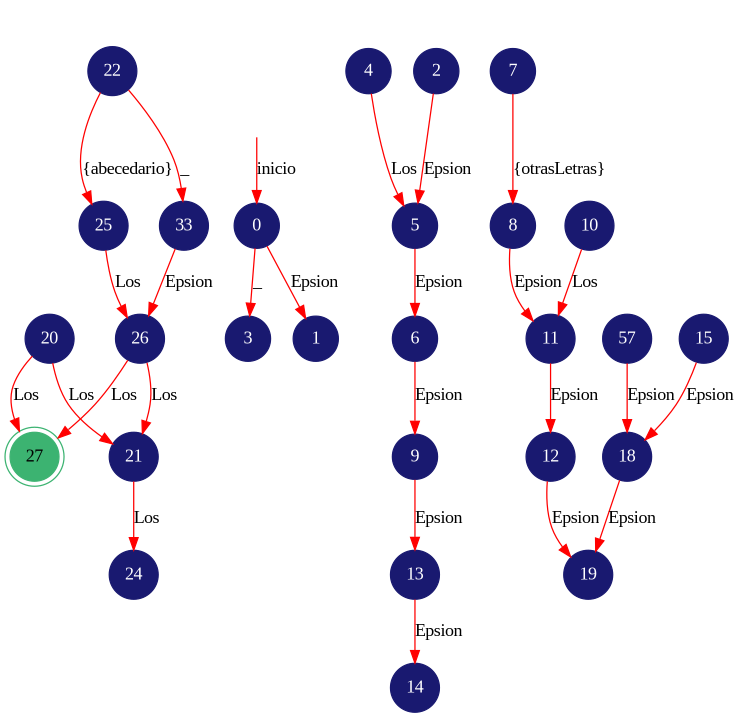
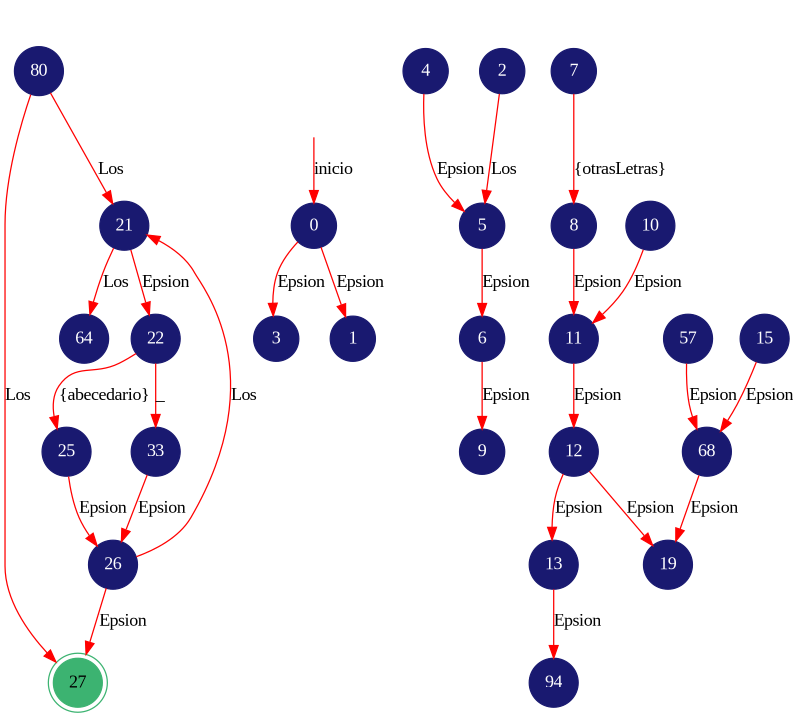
(404, 169) -> (461, 169)
(448, 169) -> (504, 169)
none -> (138, 276)
(128, 282) -> (103, 508)
(257, 282) -> (301, 282)
(585, 282) -> (658, 282)
(50, 339) -> (39, 71)
(124, 395) -> (123, 621)
(627, 457) -> (707, 452)
(415, 508) -> (555, 500)
(134, 575) -> (84, 339)
(415, 688) -> (554, 683)
